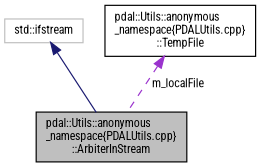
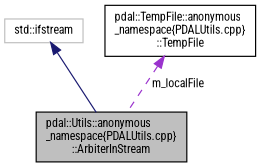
(180, 31) -> (180, 31)
